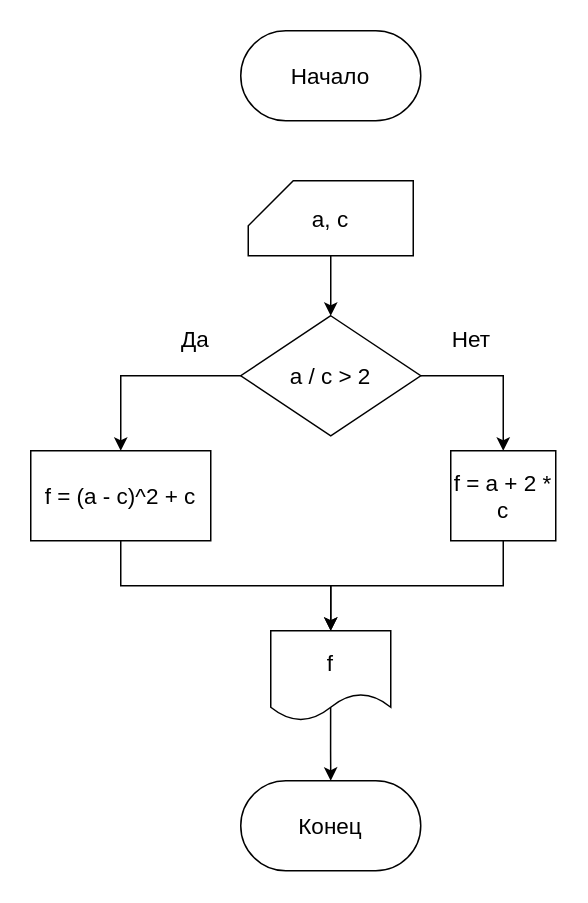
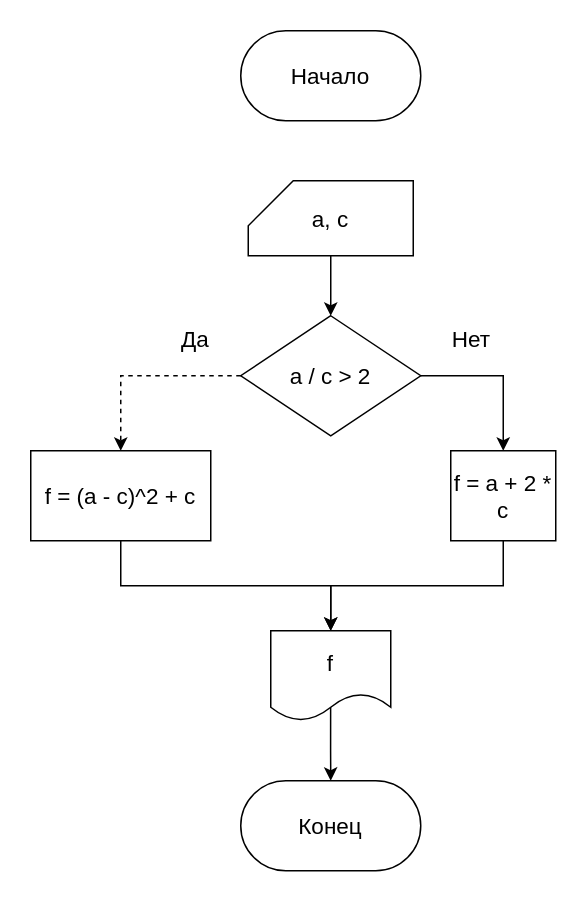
(149, 376) -> (149, 376)
